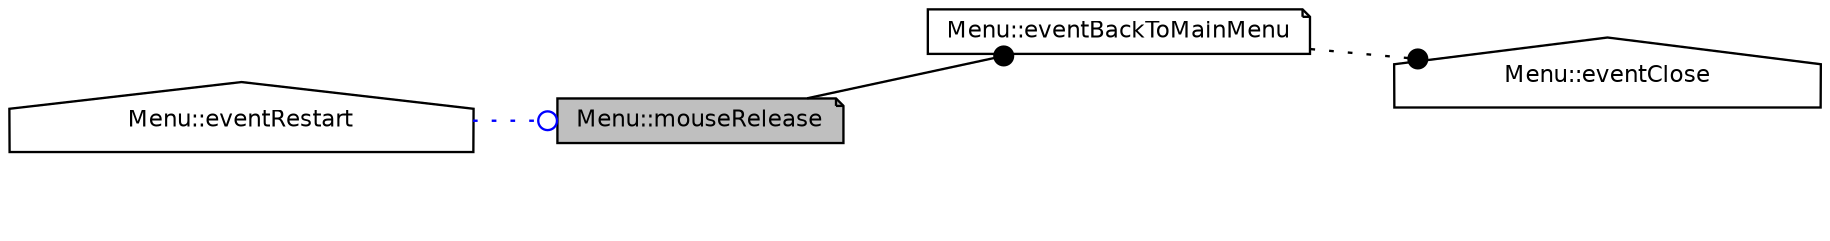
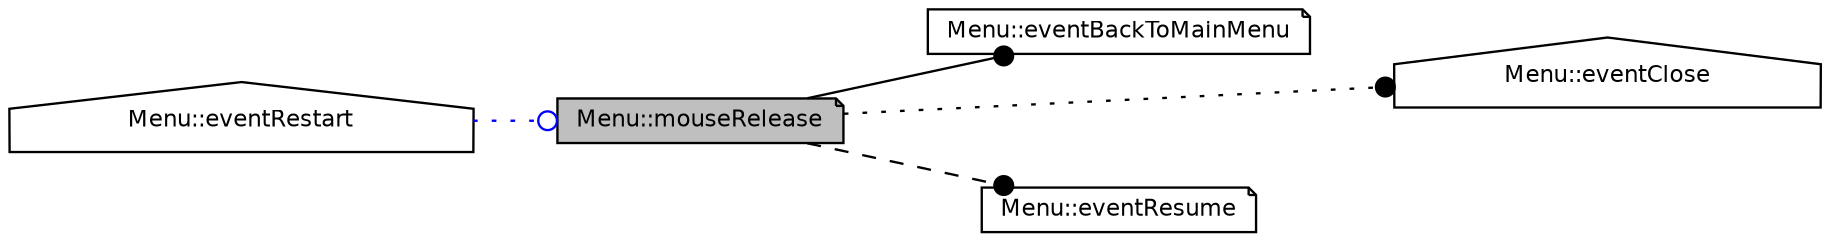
(1359, 54) -> (1110, 101)
none -> (1119, 210)
